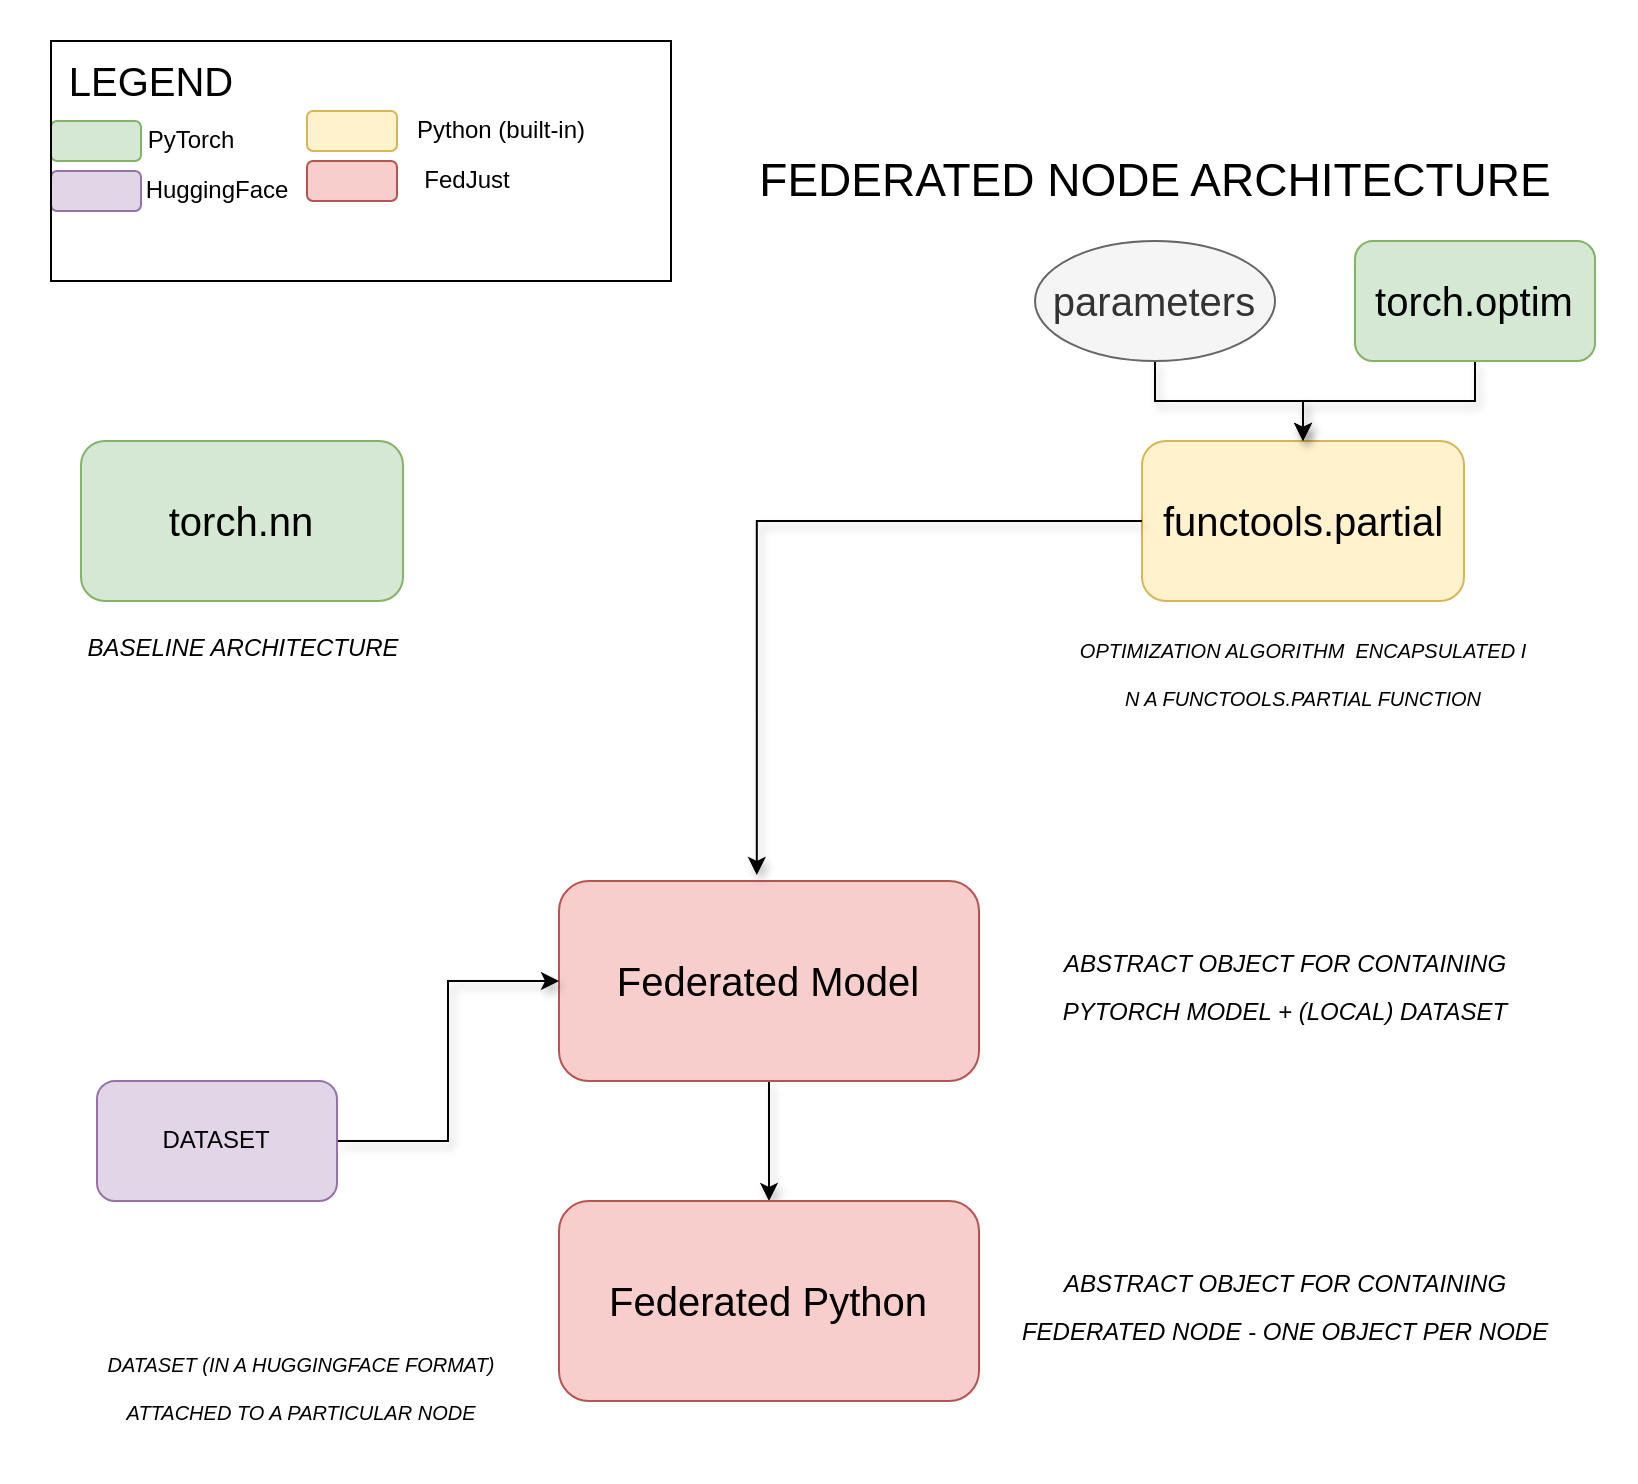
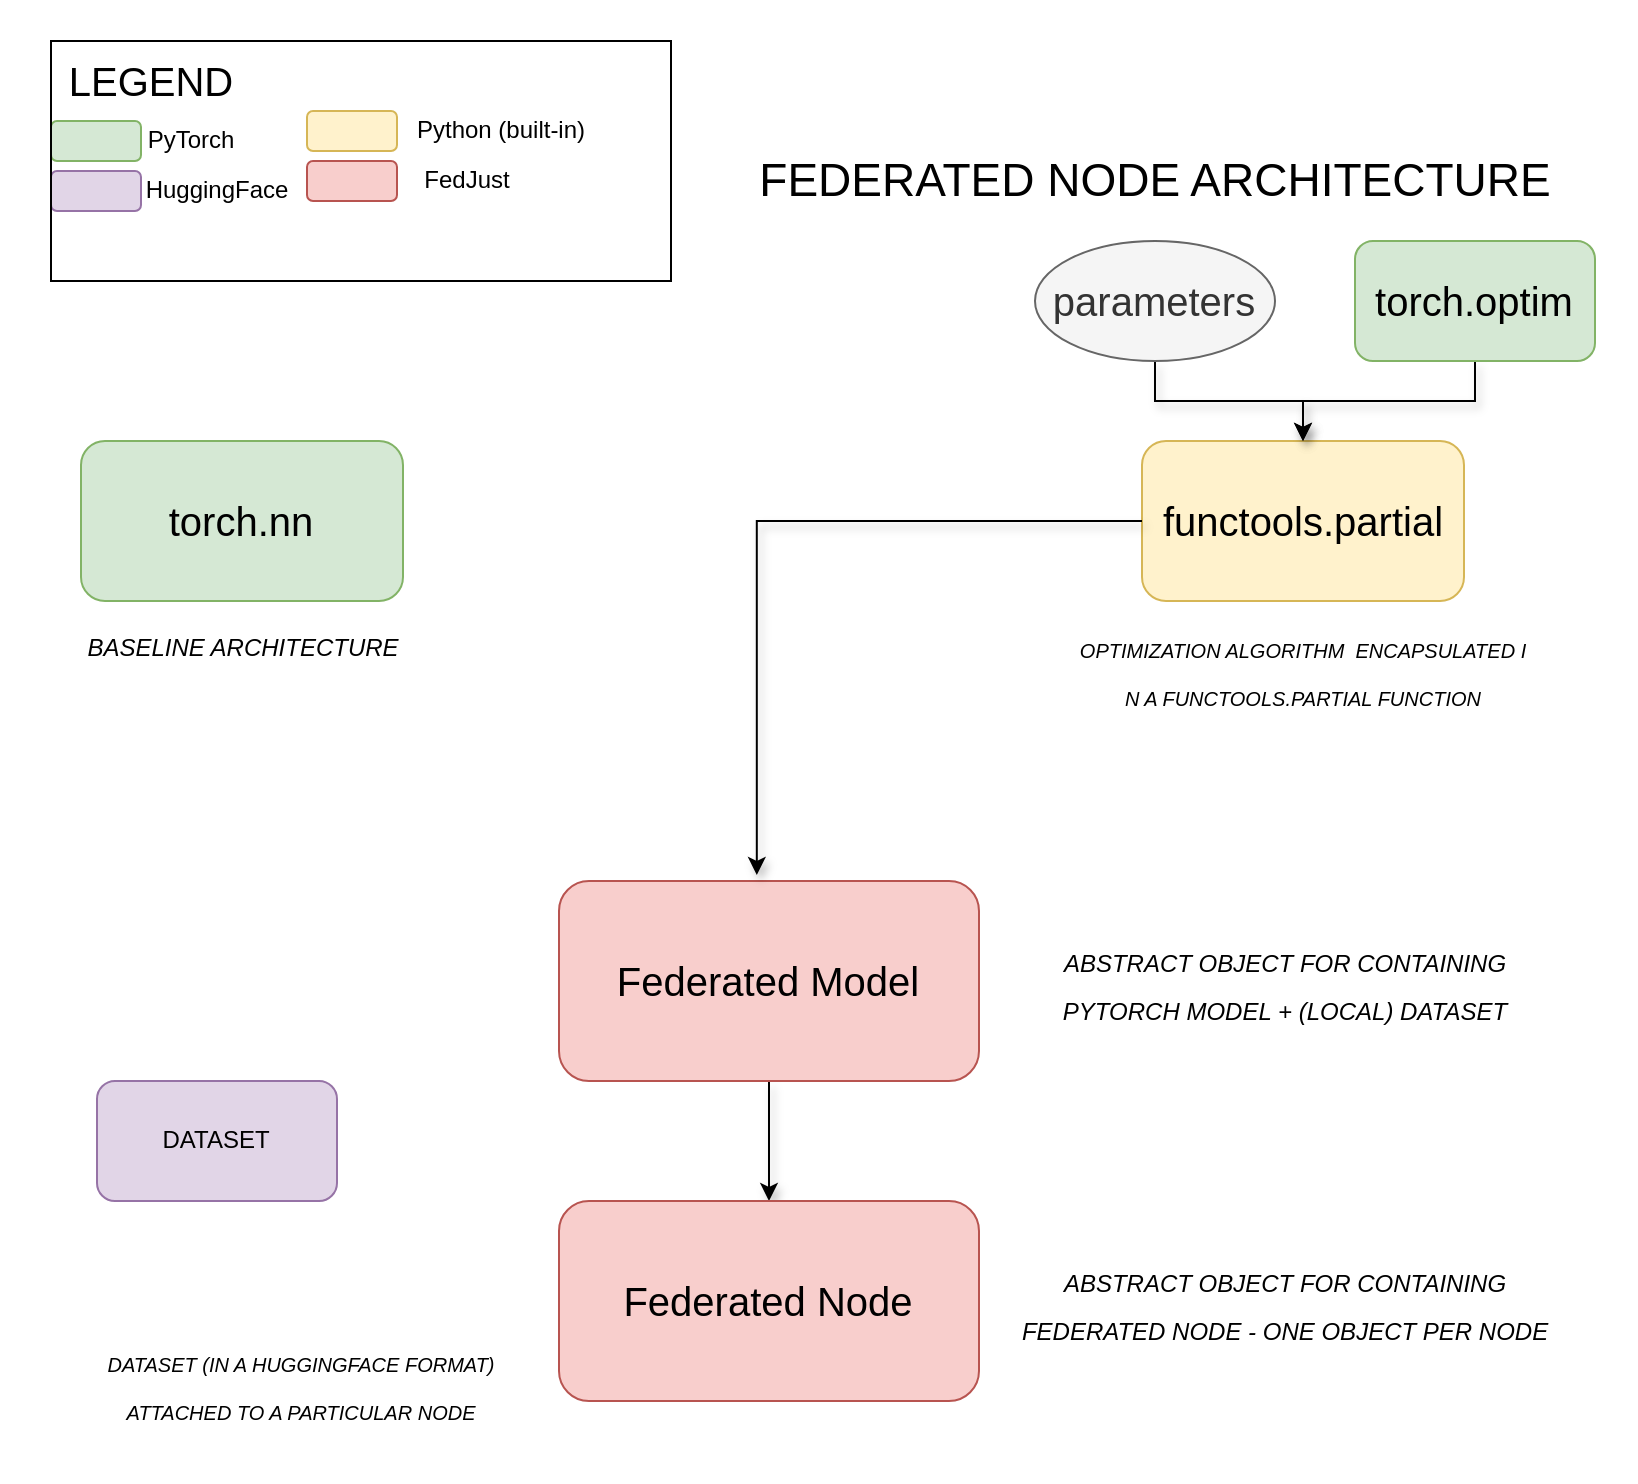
(448, 1068) -> none
(769, 1301) -> (769, 1301)
